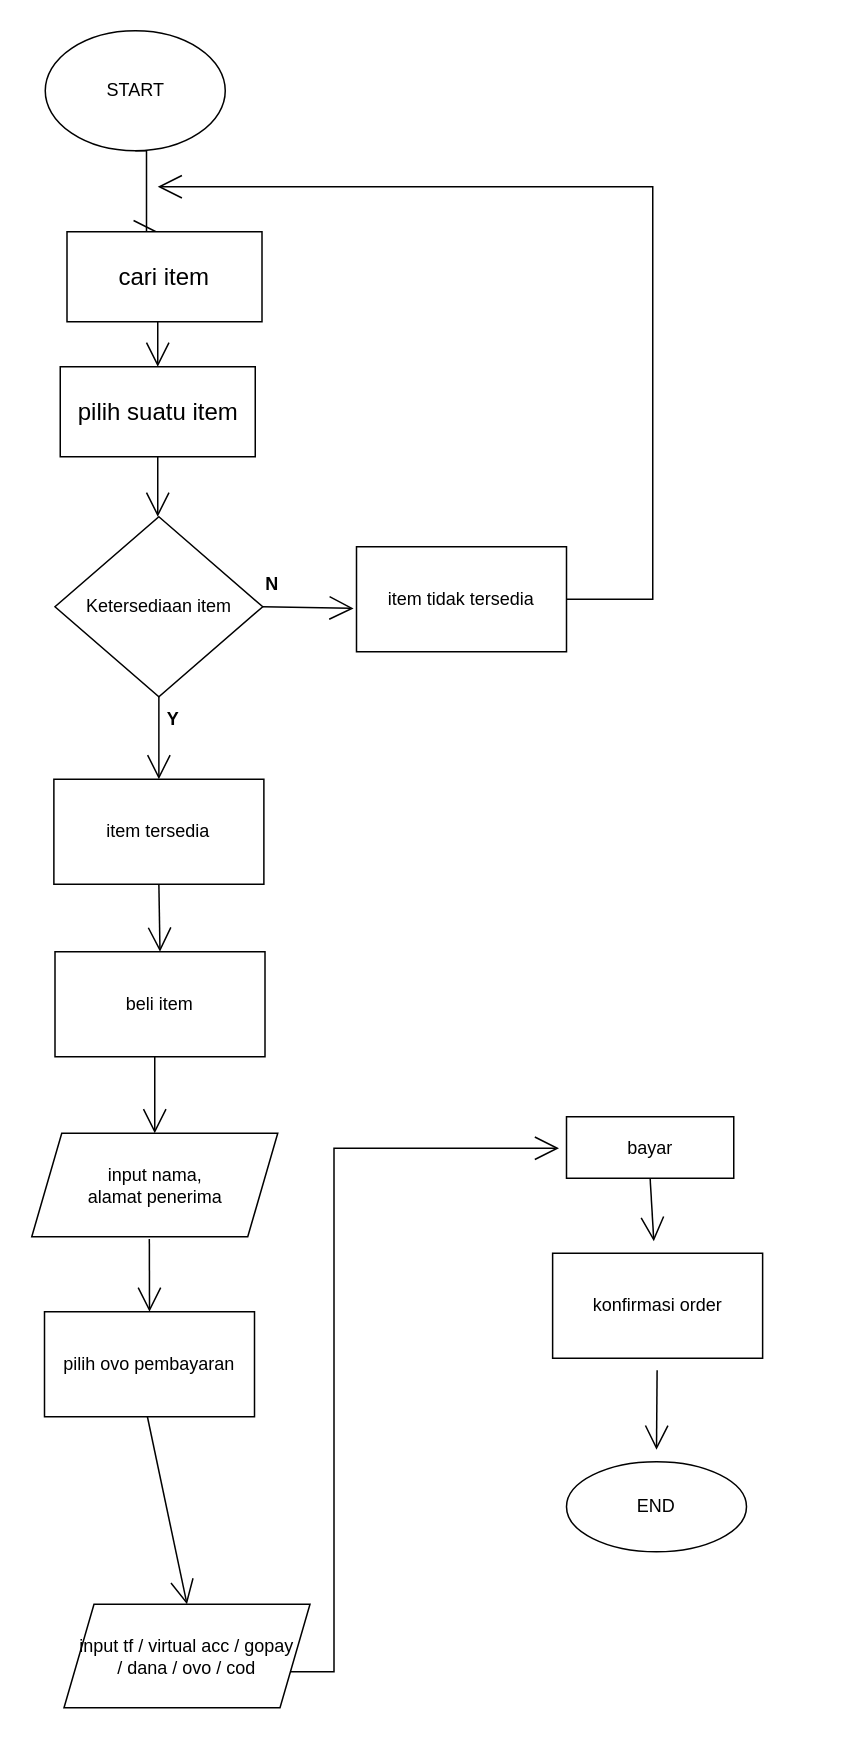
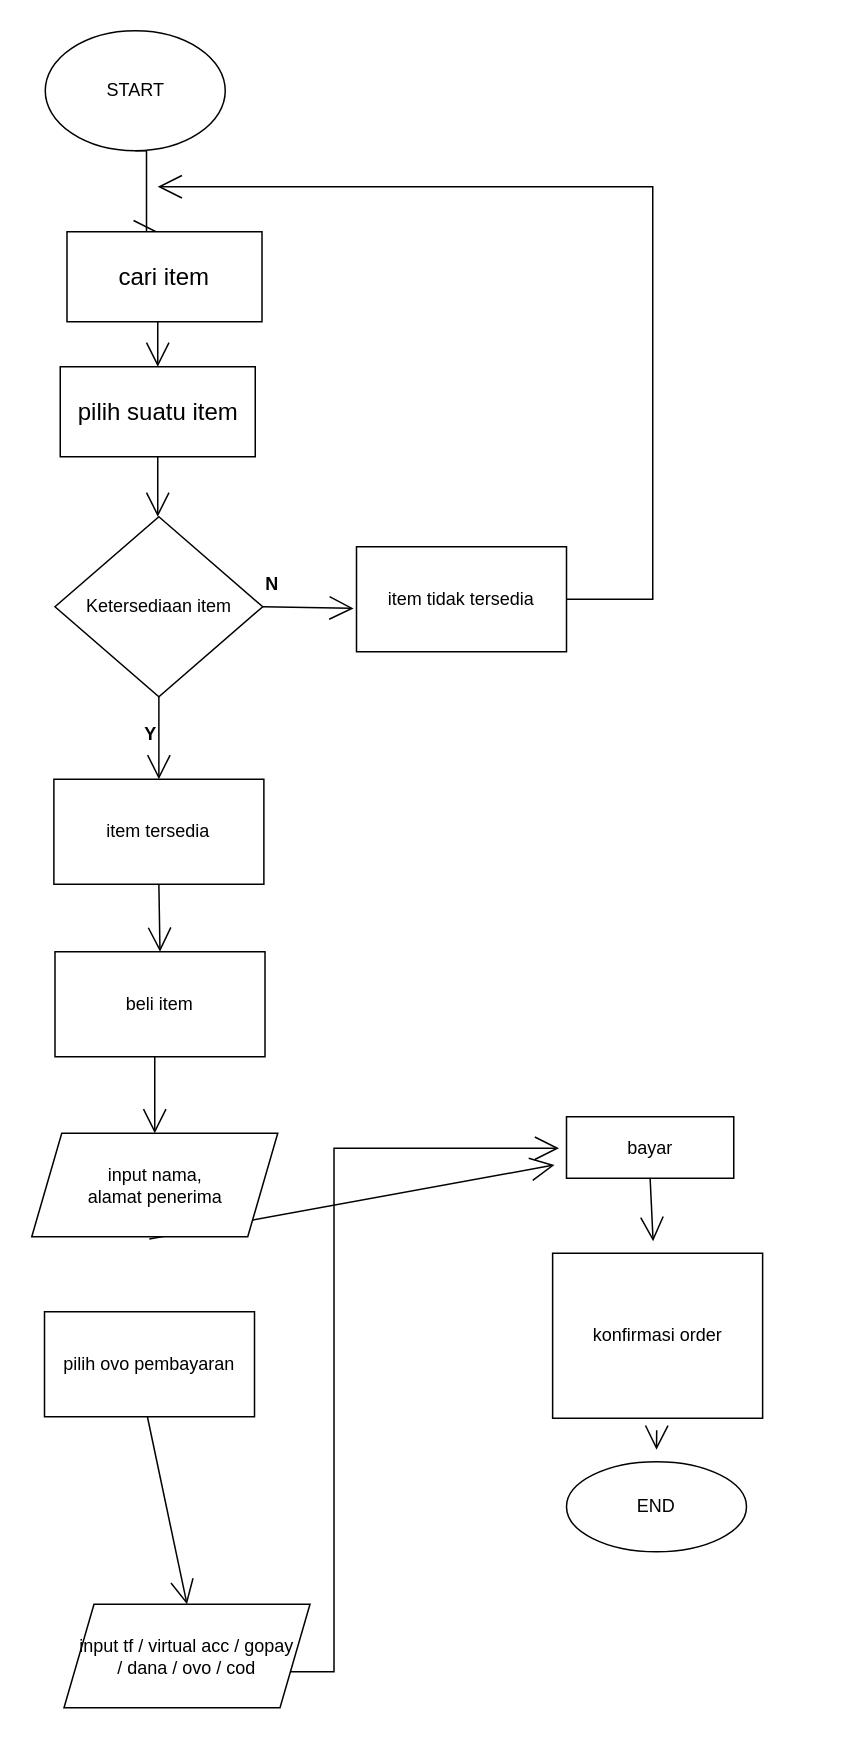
(173, 719) -> (150, 734)
(149, 1274) -> (400, 1193)
(657, 1306) -> (657, 1336)
